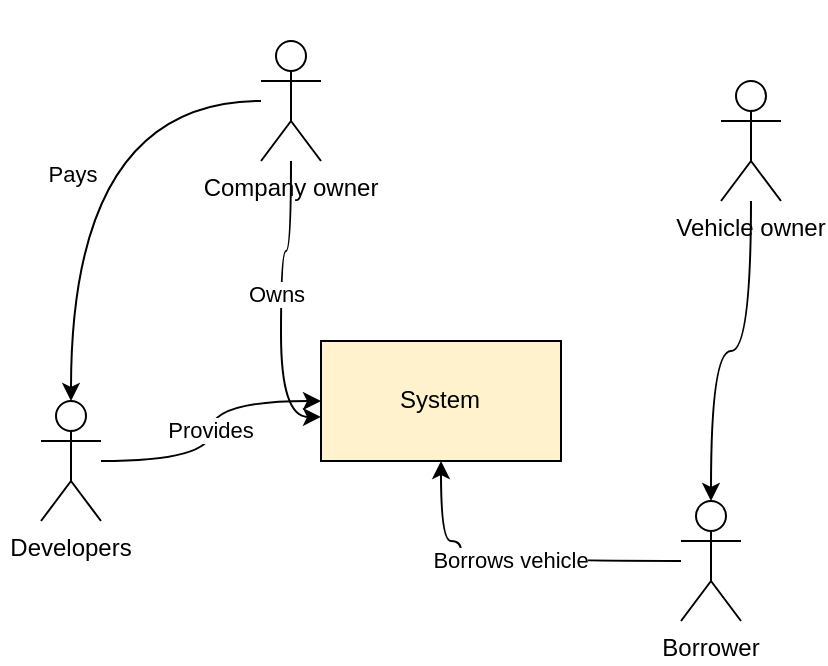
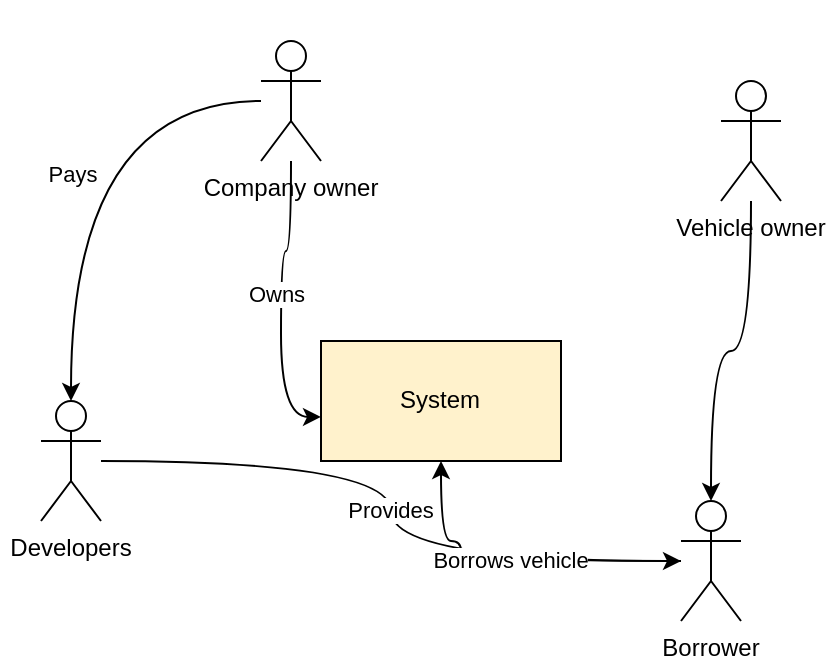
(209, 438) -> (303, 471)
